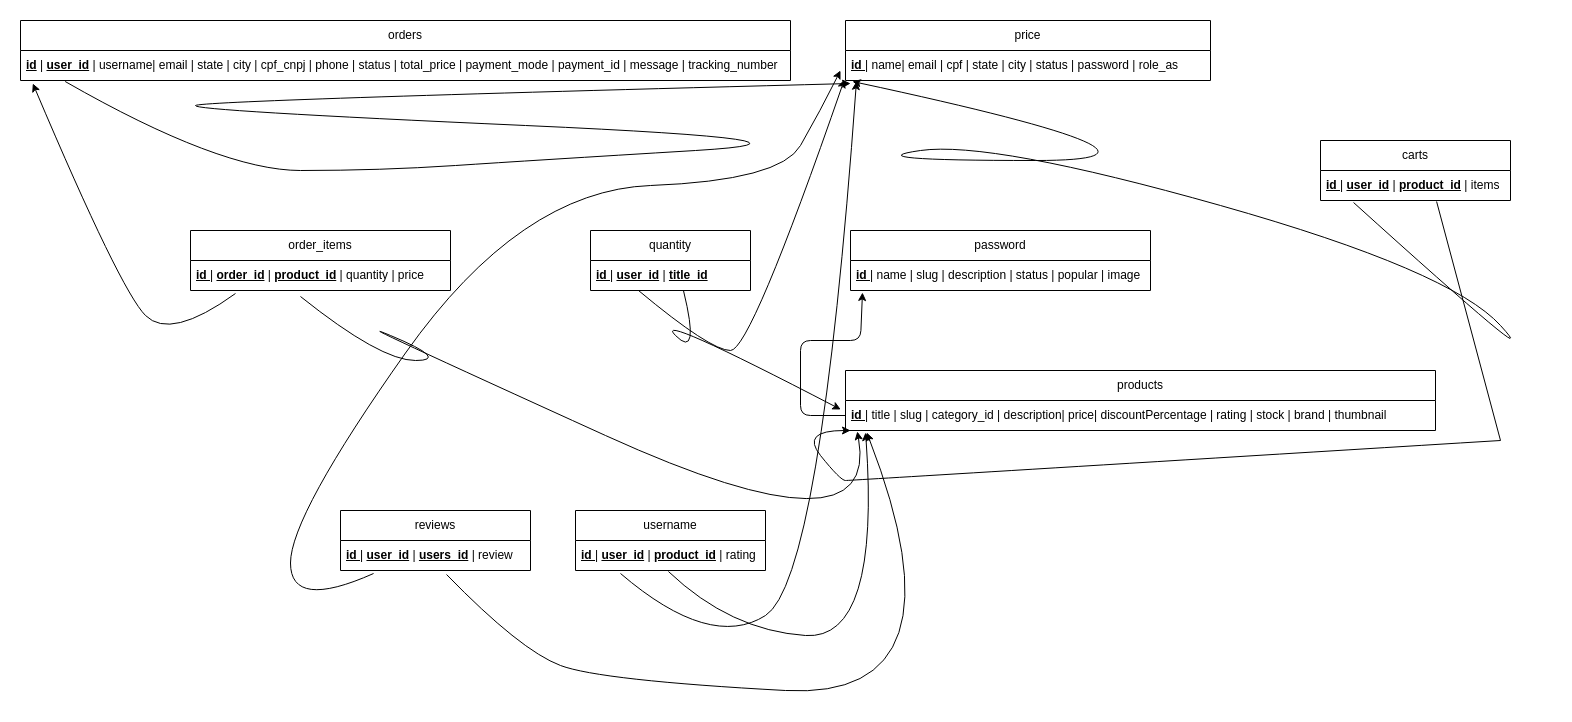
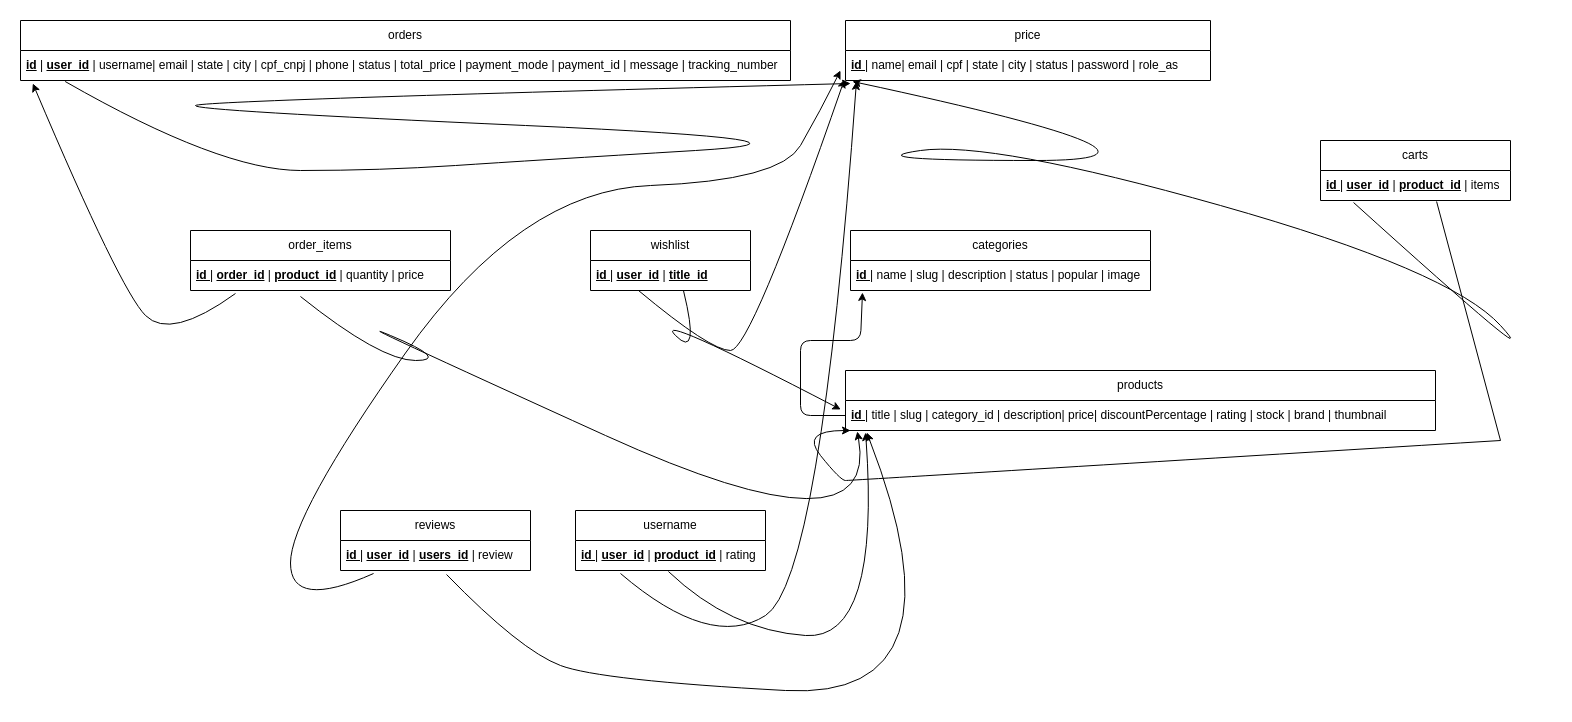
(671, 246) -> (671, 246)
(1001, 246) -> (1001, 246)
